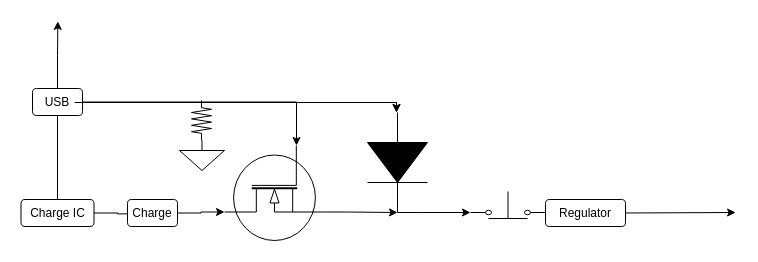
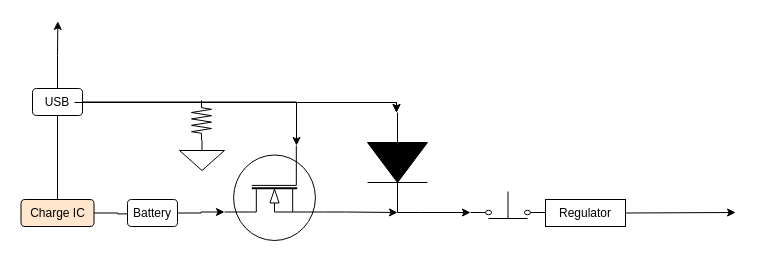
(58, 213) -> (58, 213)
(586, 213) -> (586, 213)
(153, 214) -> (153, 214)
